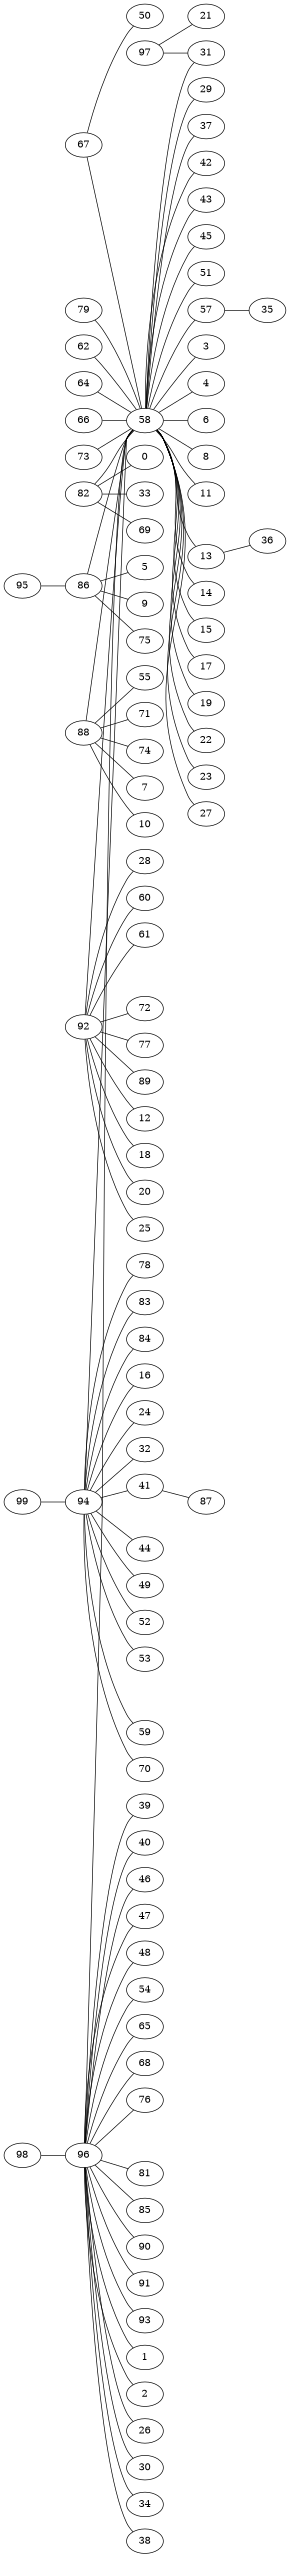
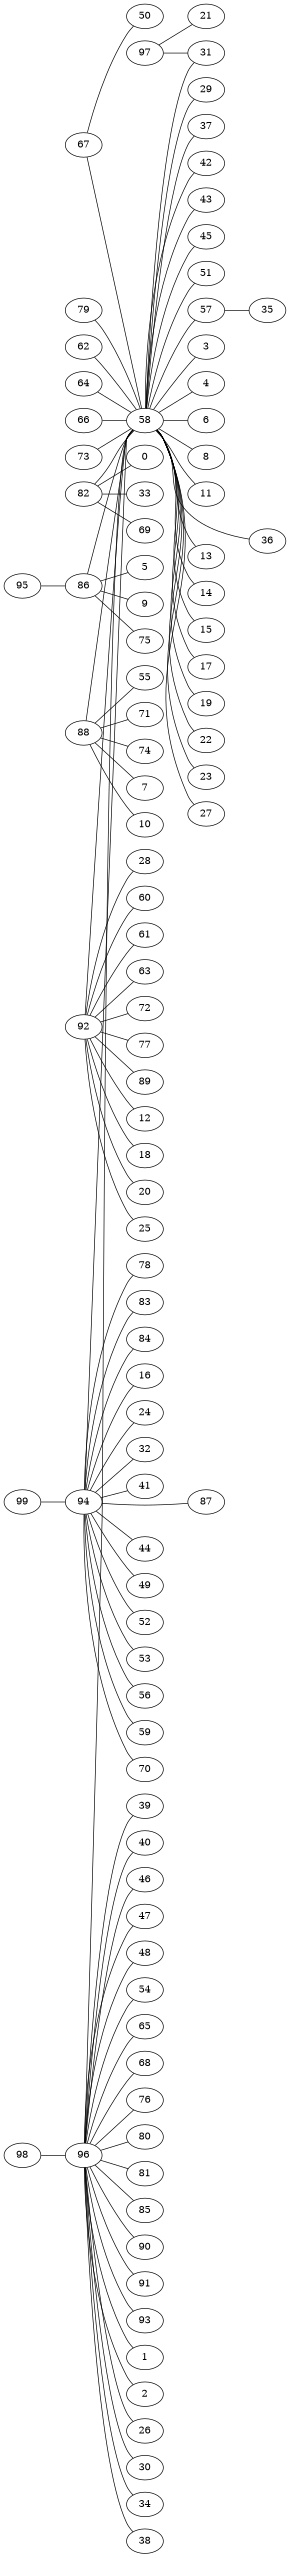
(237, 549) -> (188, 513)
none -> (145, 972)
(176, 1494) -> (145, 1505)
none -> (145, 1696)
none -> (145, 2137)
